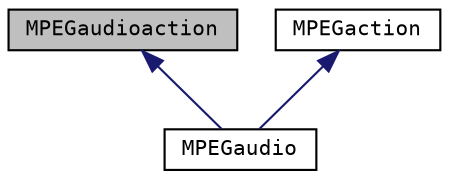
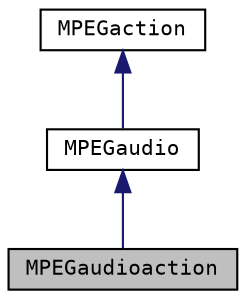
(190, 98) -> (123, 221)
